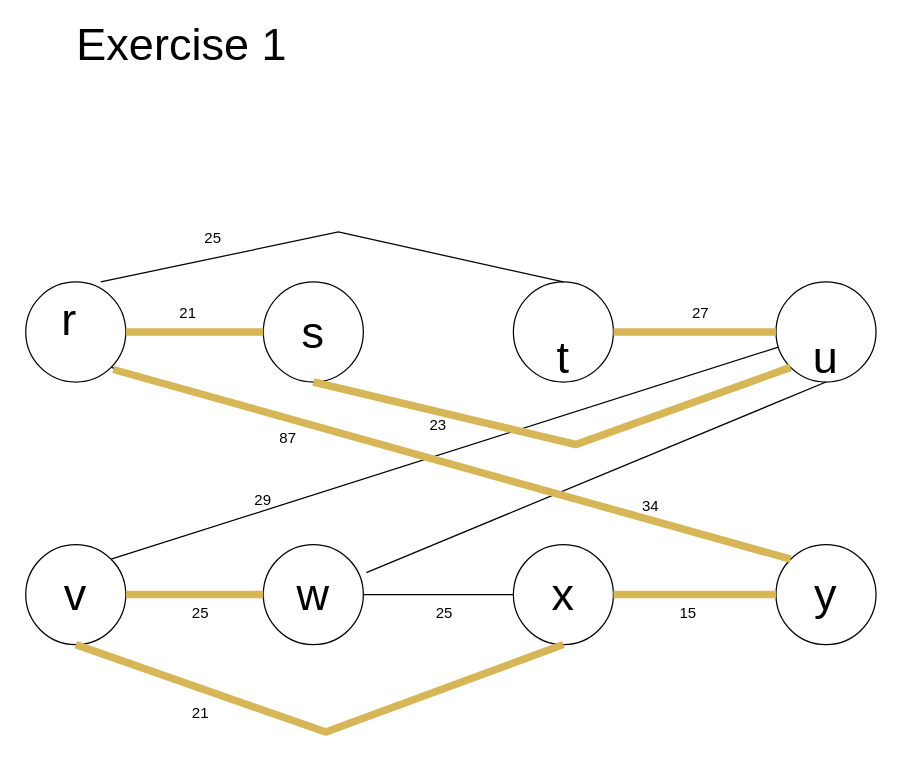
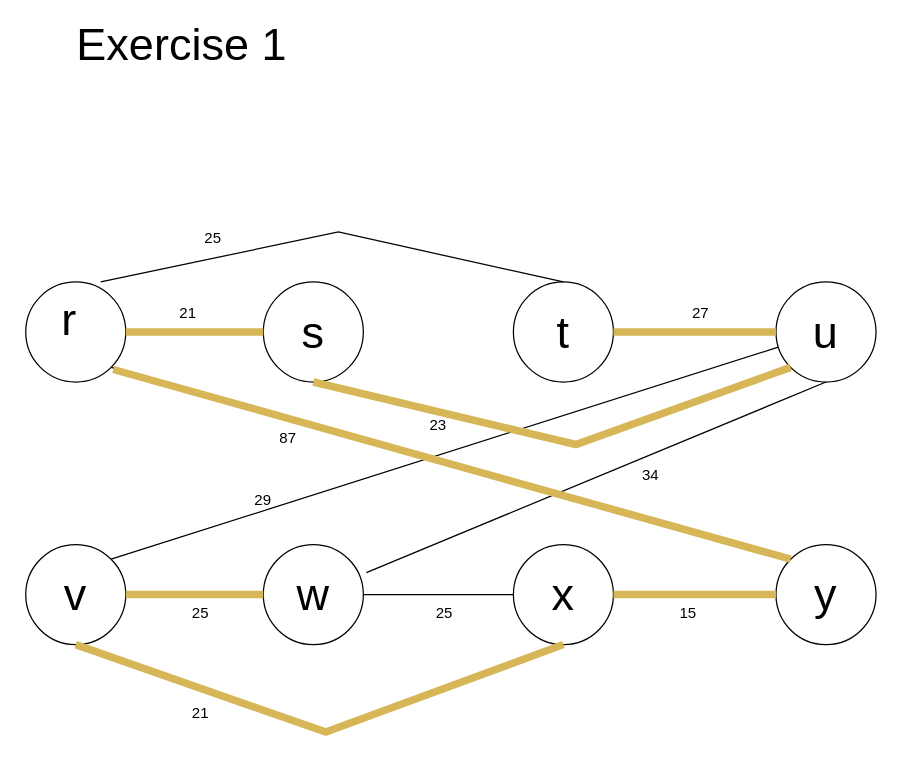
(563, 357) -> (563, 332)
(826, 357) -> (826, 332)
(651, 507) -> (651, 476)
